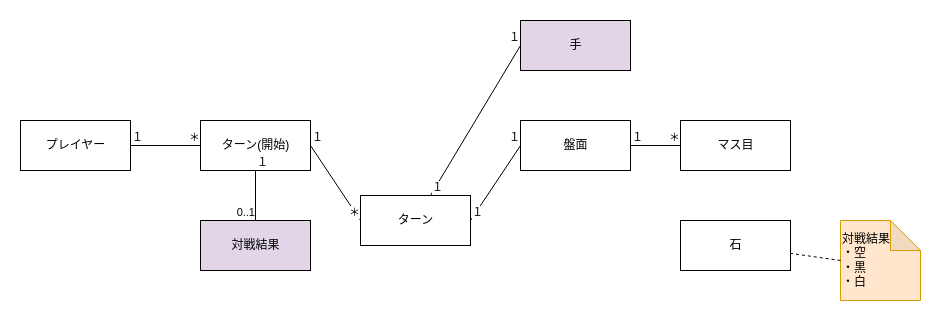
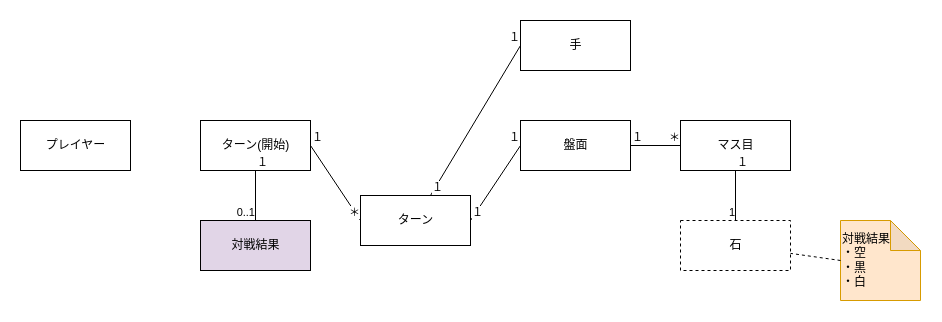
(576, 46) -> (576, 46)
(166, 146) -> none
none -> (736, 196)
(736, 246) -> (736, 246)
